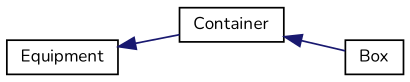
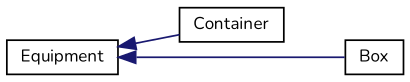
(323, 46) -> (241, 57)
